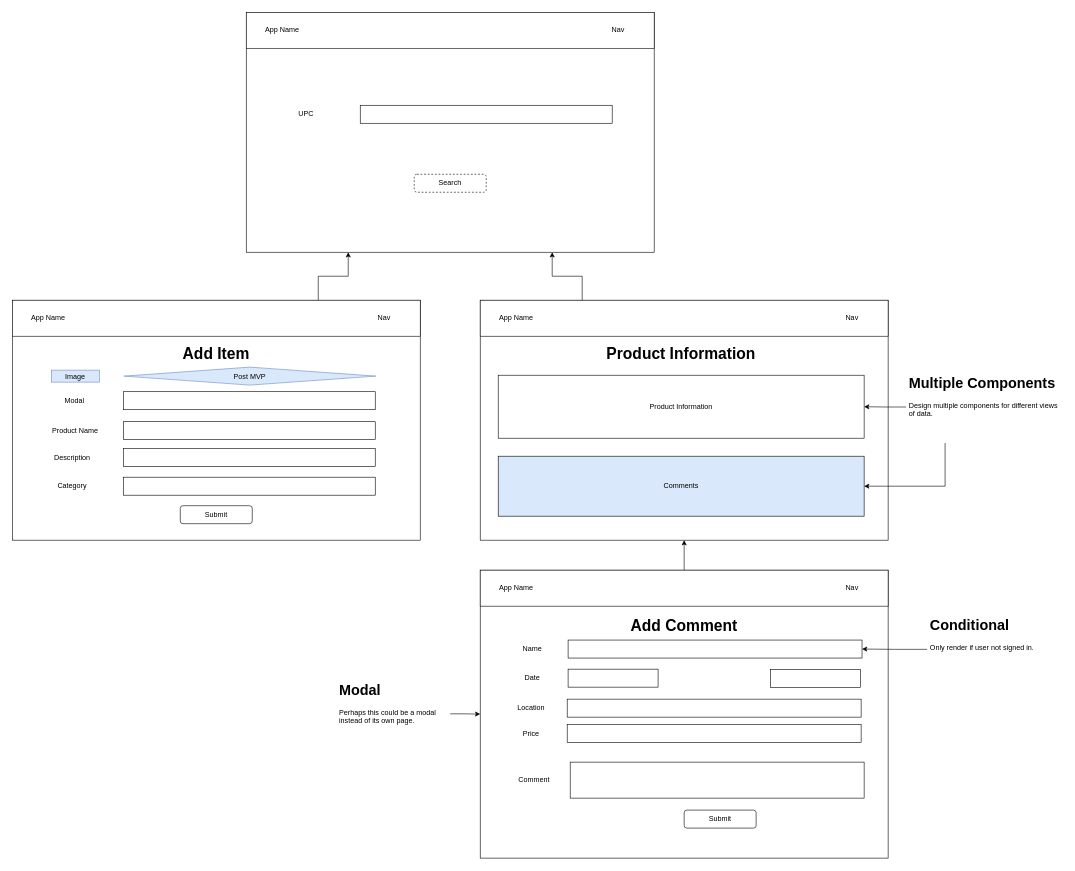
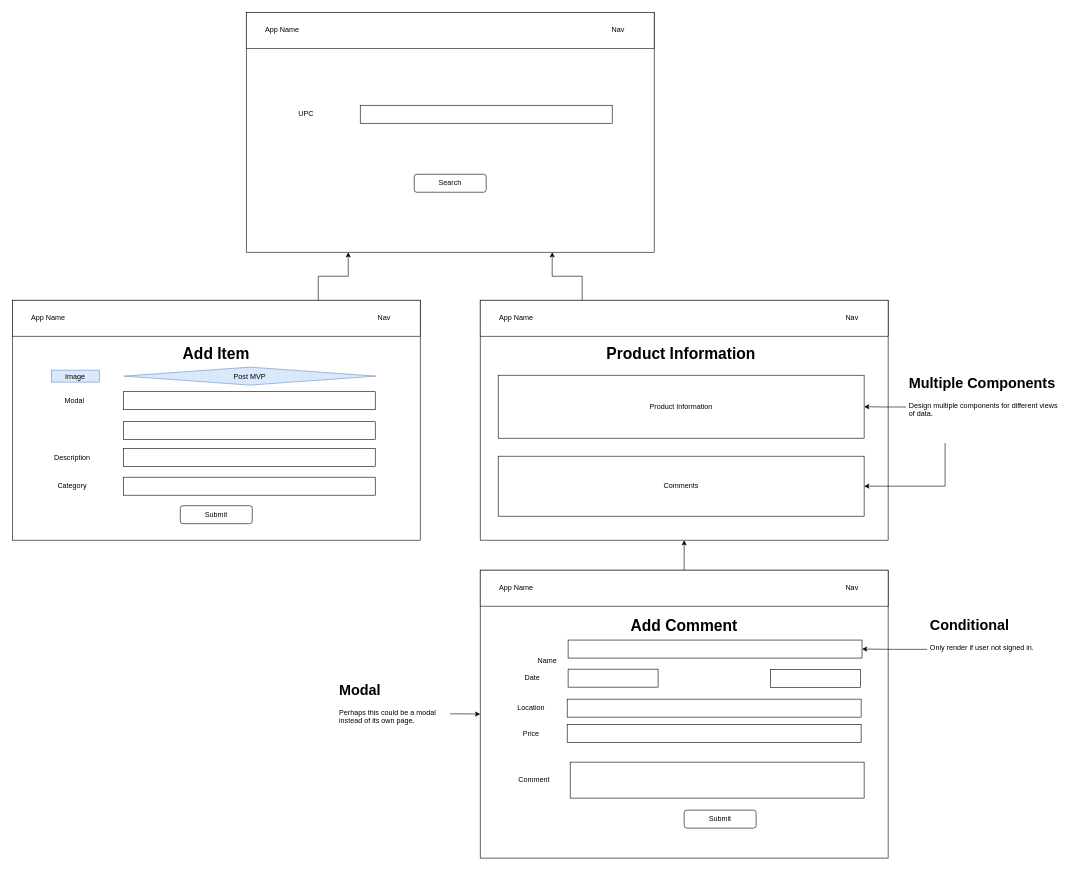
(450, 183) -> (450, 183)
(75, 431) -> none
(681, 486) -> (681, 486)
(532, 649) -> (547, 661)
